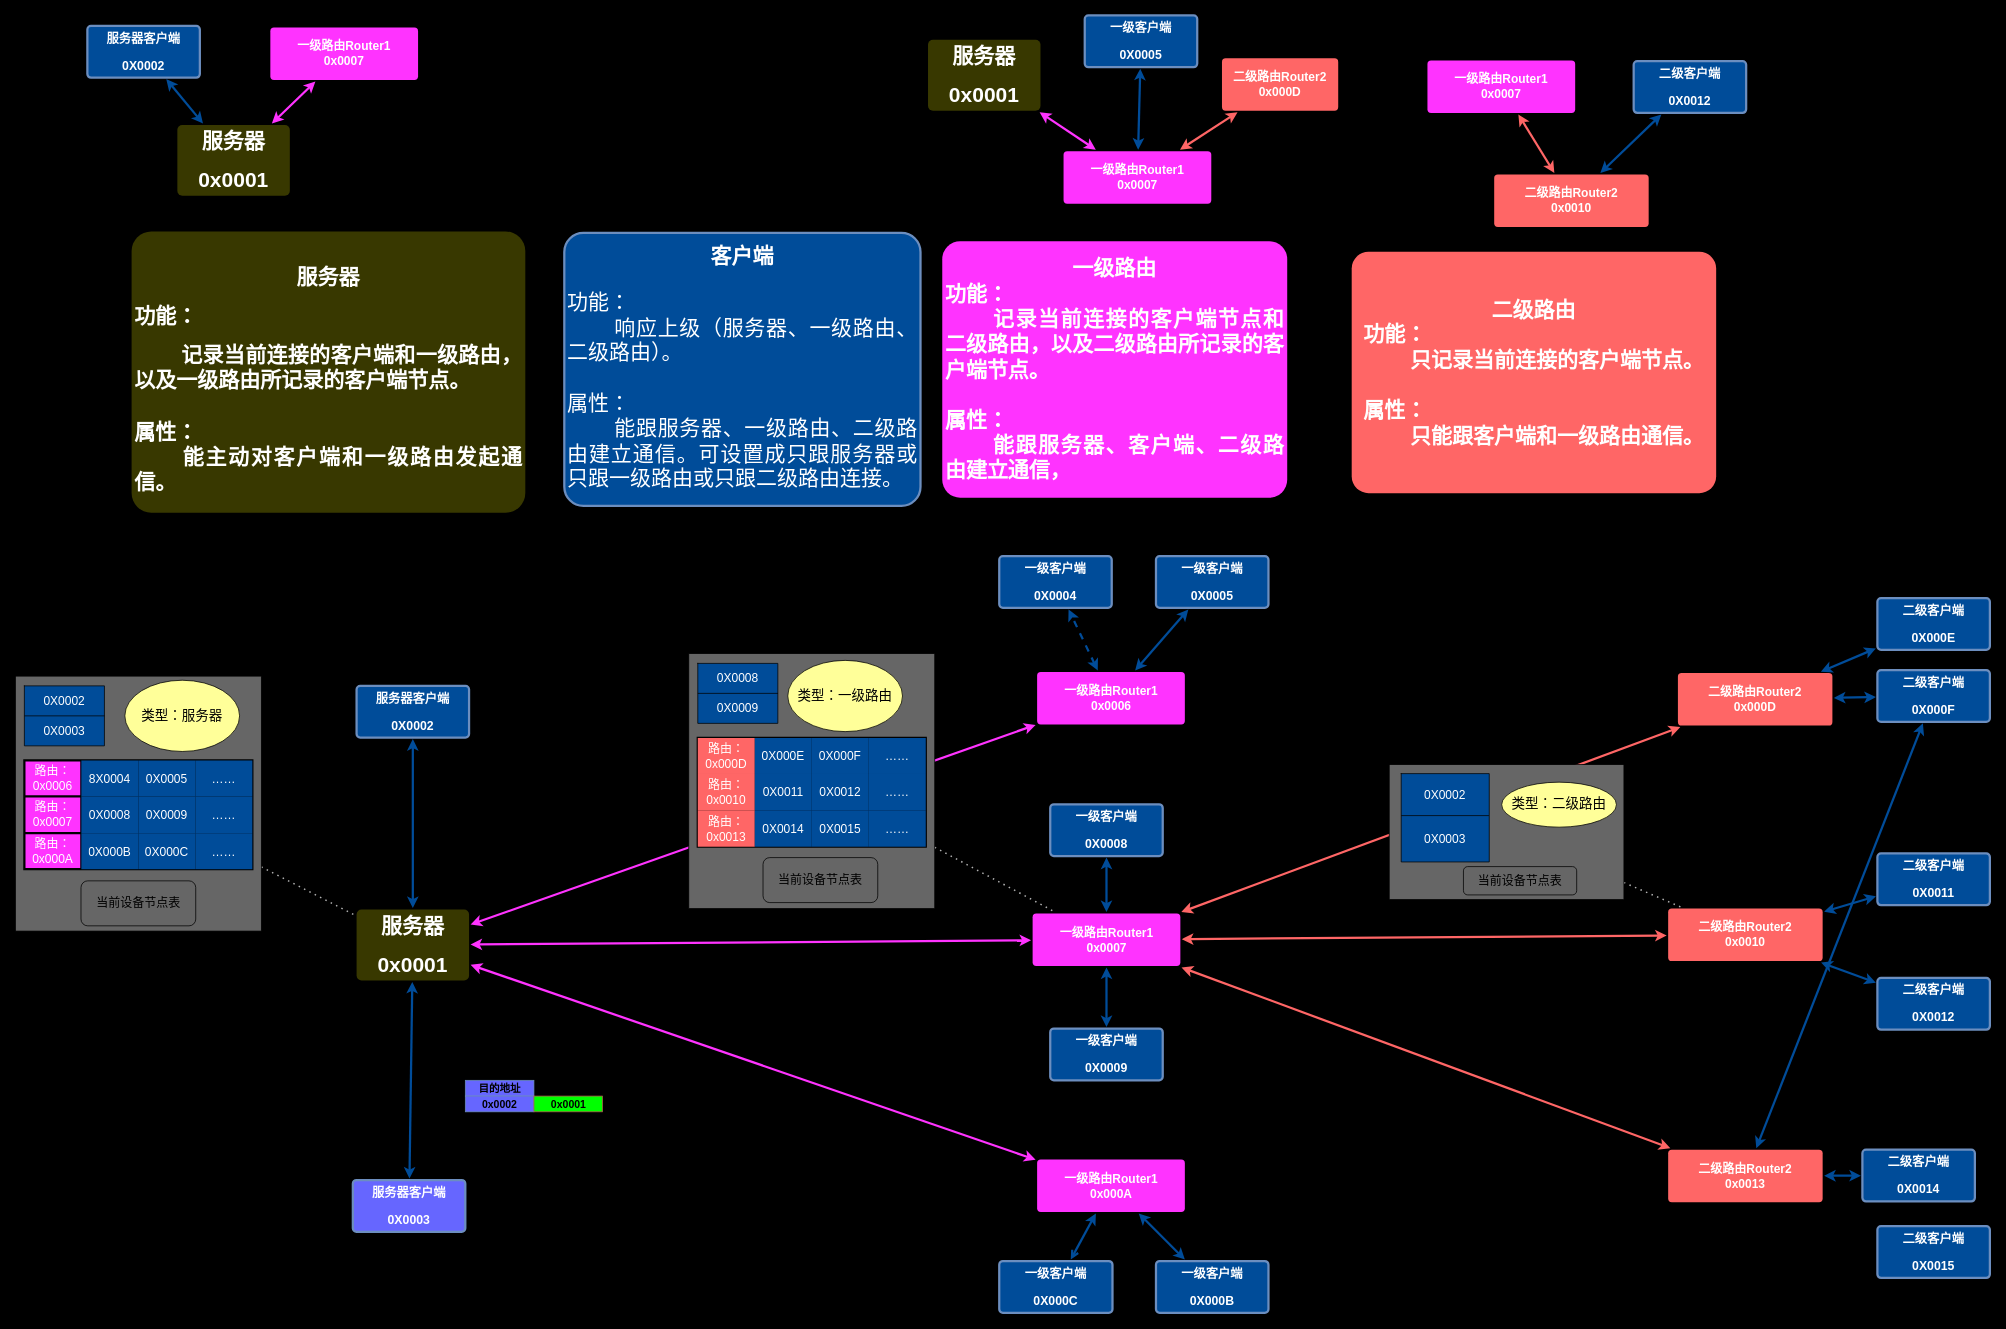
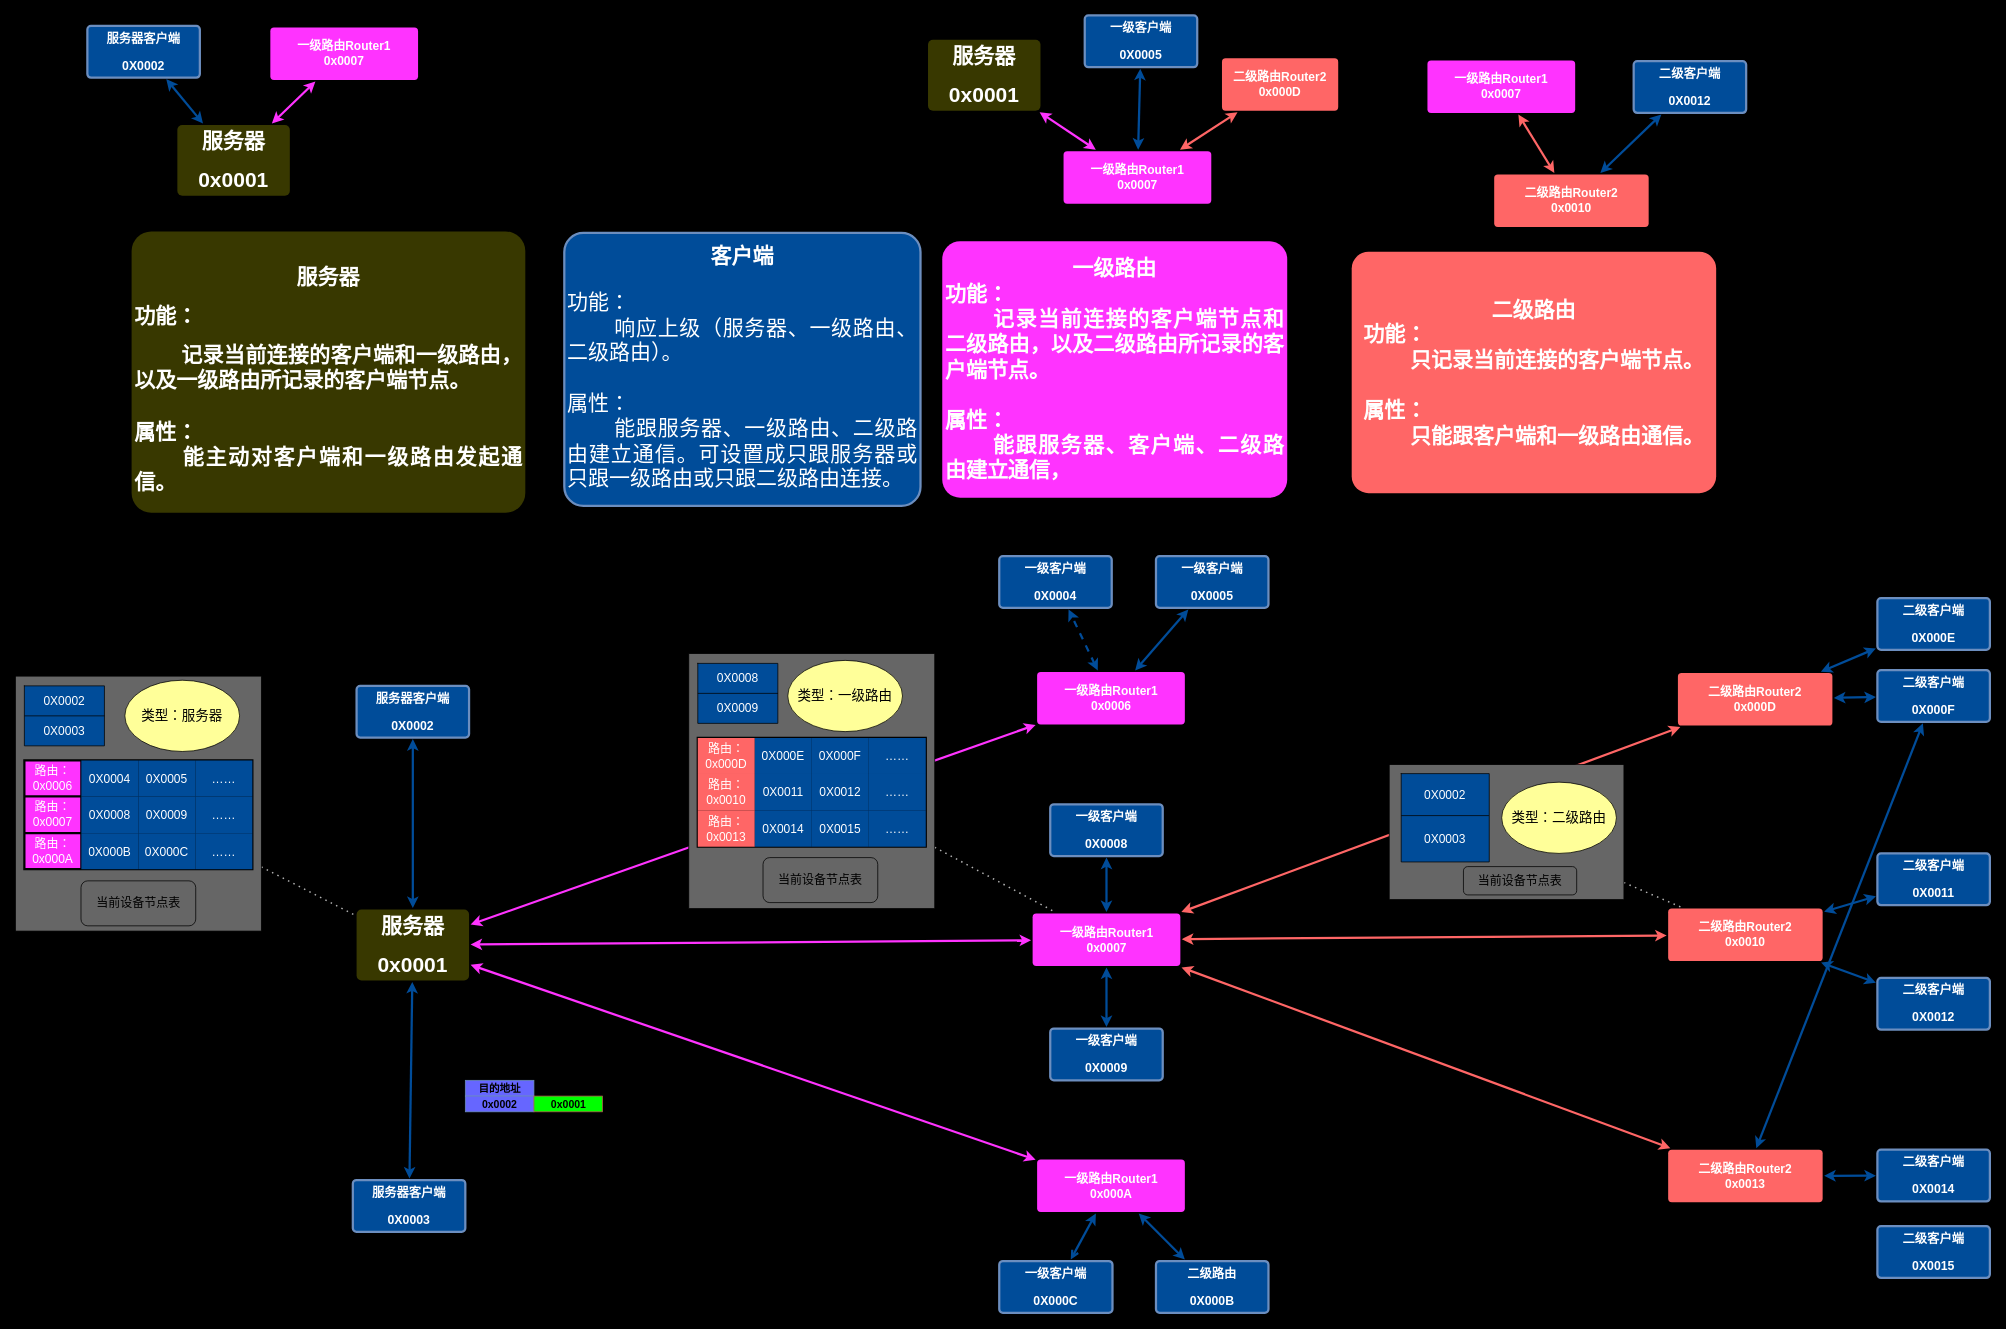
(110, 779) -> (110, 779)
(1559, 805) -> (1559, 818)
(1919, 1176) -> (1934, 1176)
(409, 1206) -> (409, 1206)
(1212, 1287) -> (1212, 1287)
